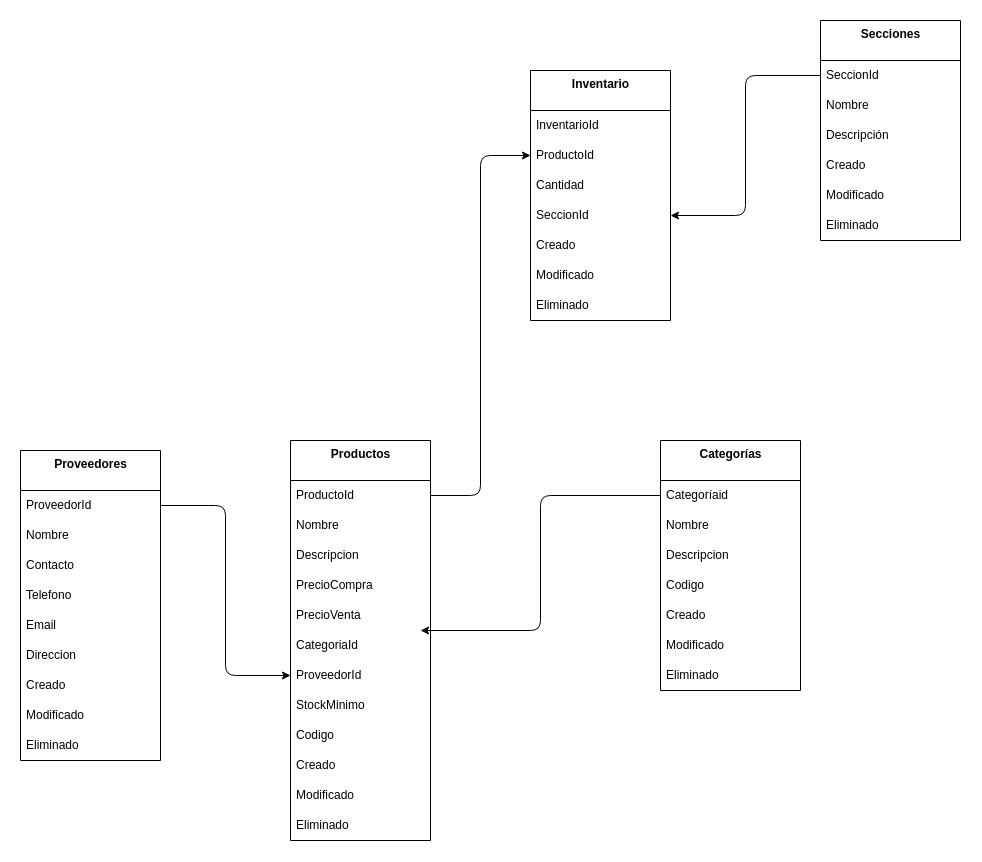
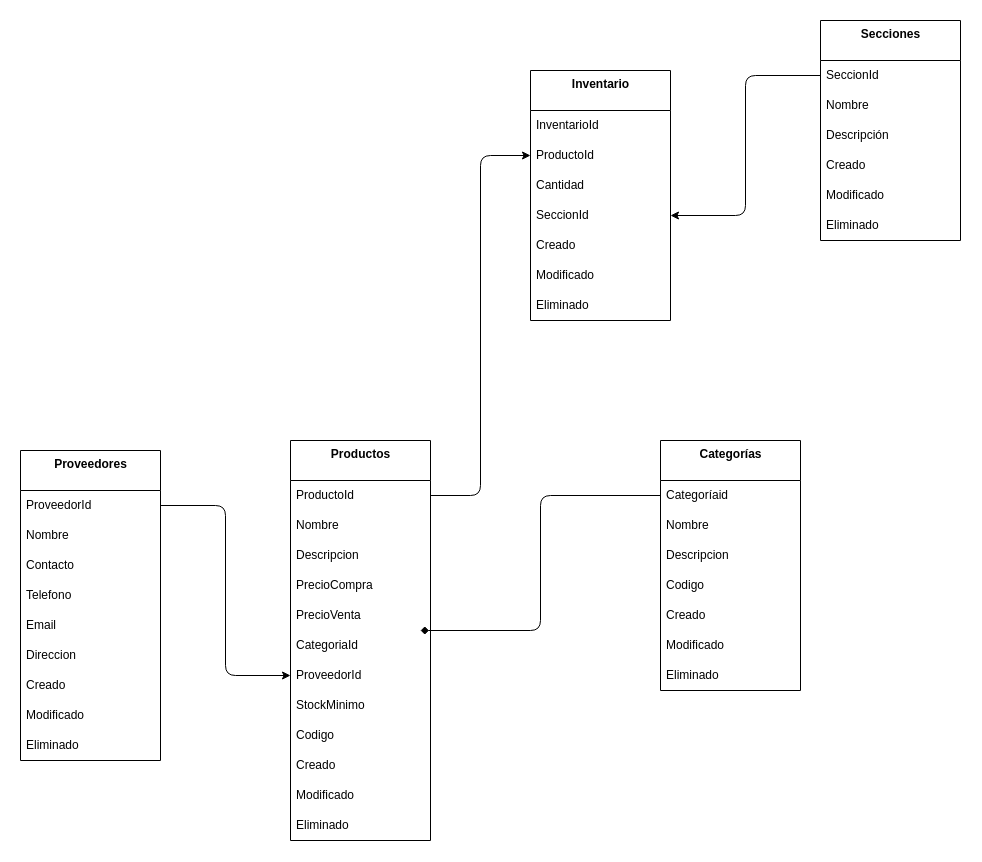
(428, 631) -> (428, 631)
